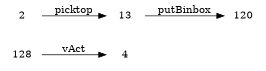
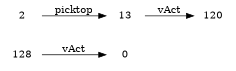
(185, 10) -> (169, 10)
(125, 55) -> (125, 55)
